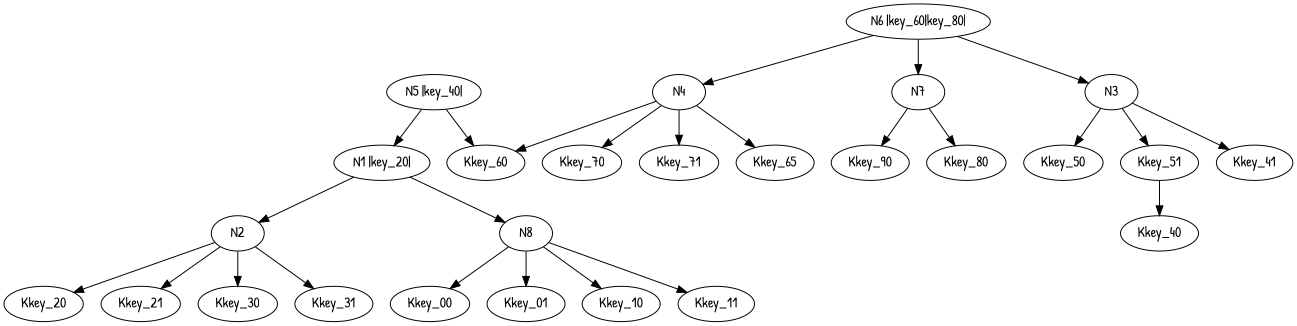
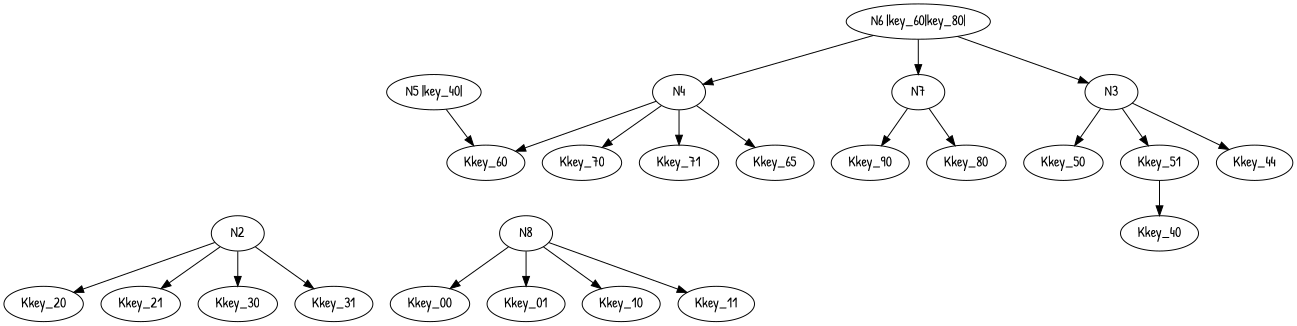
(382, 163) -> none
(1255, 163) -> (1255, 163)
